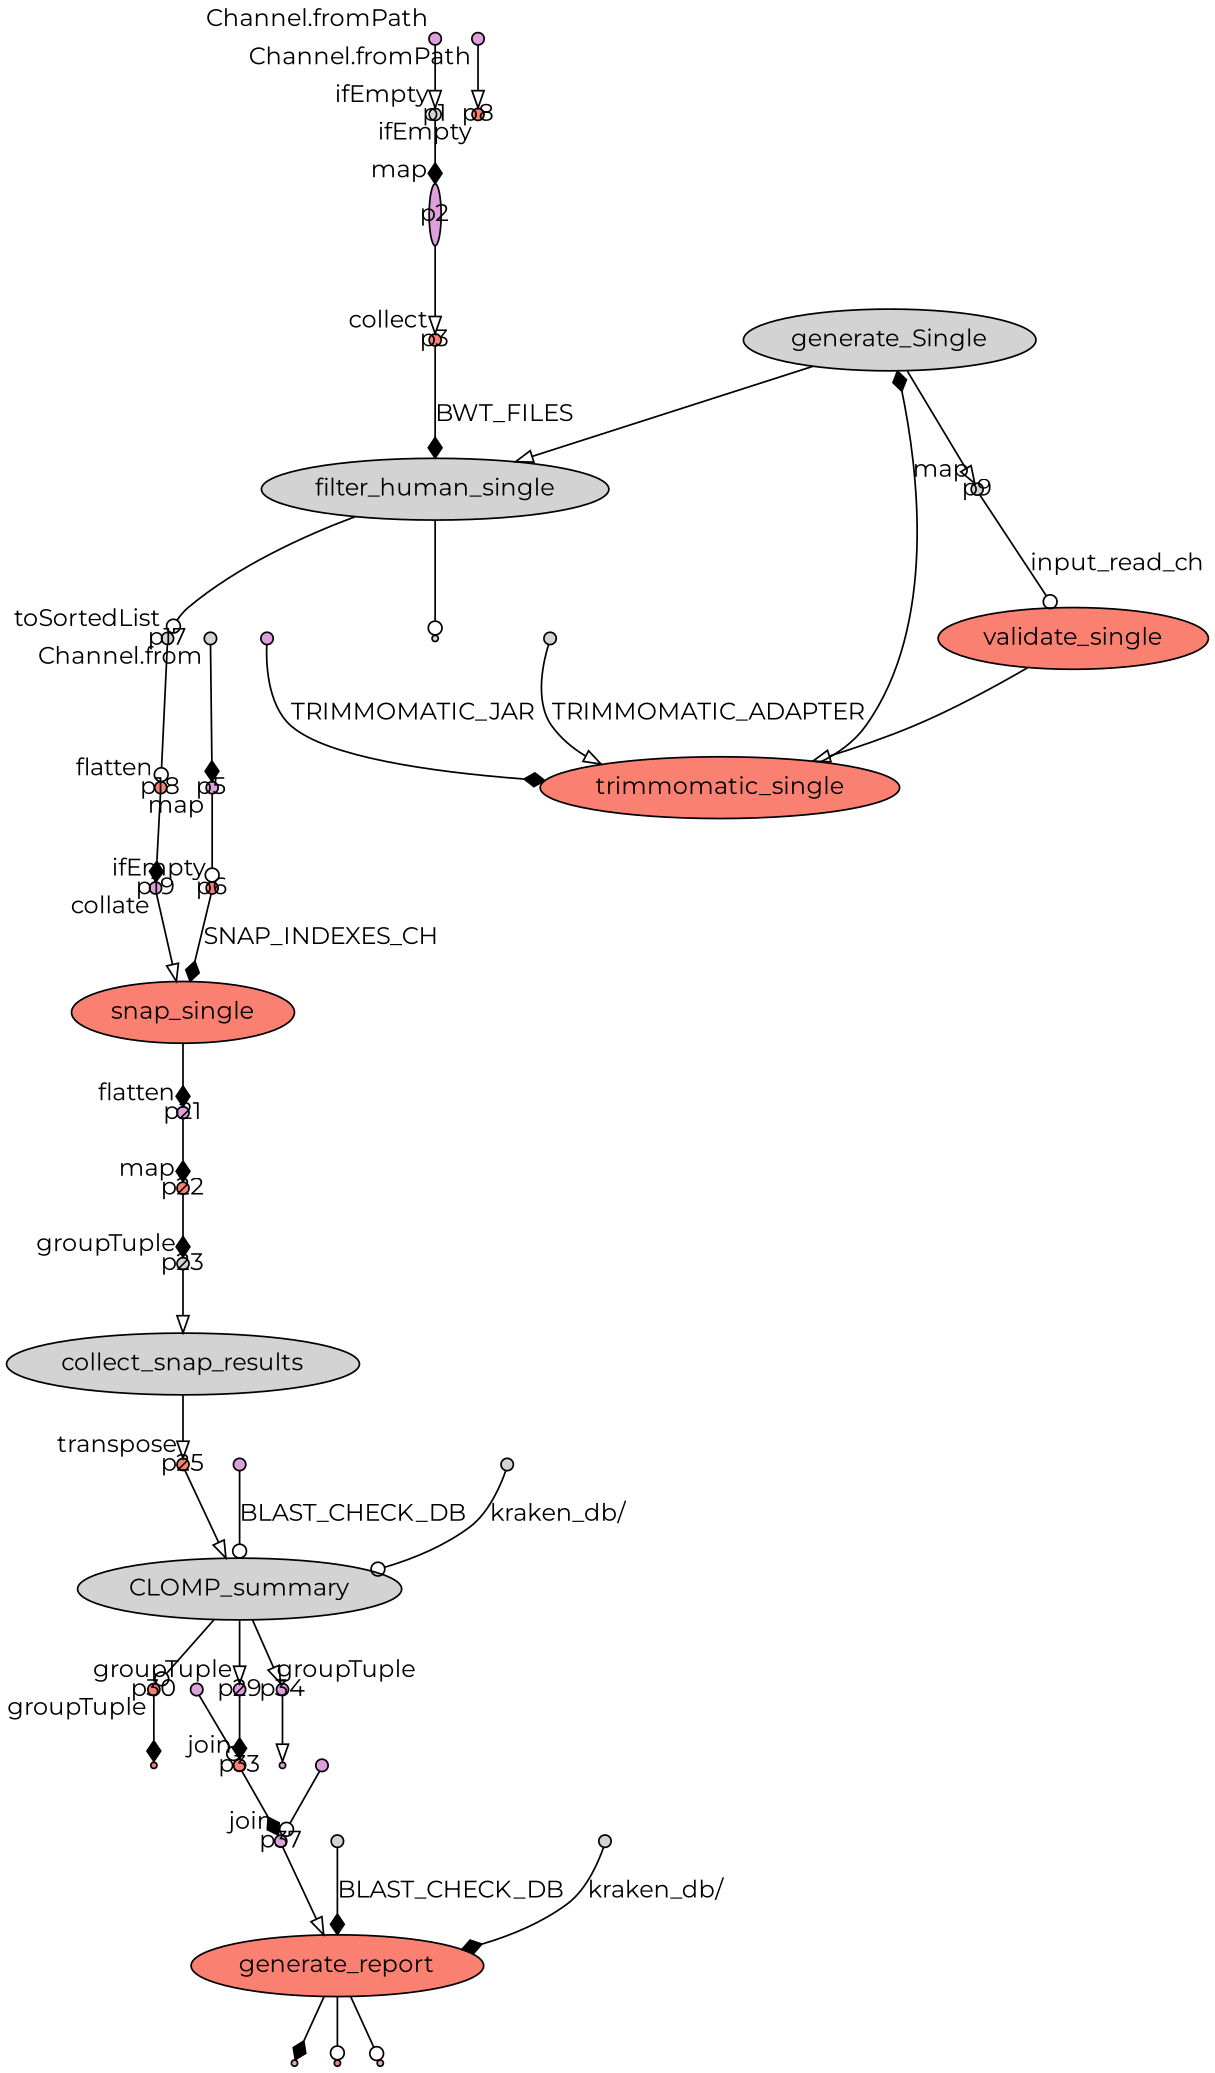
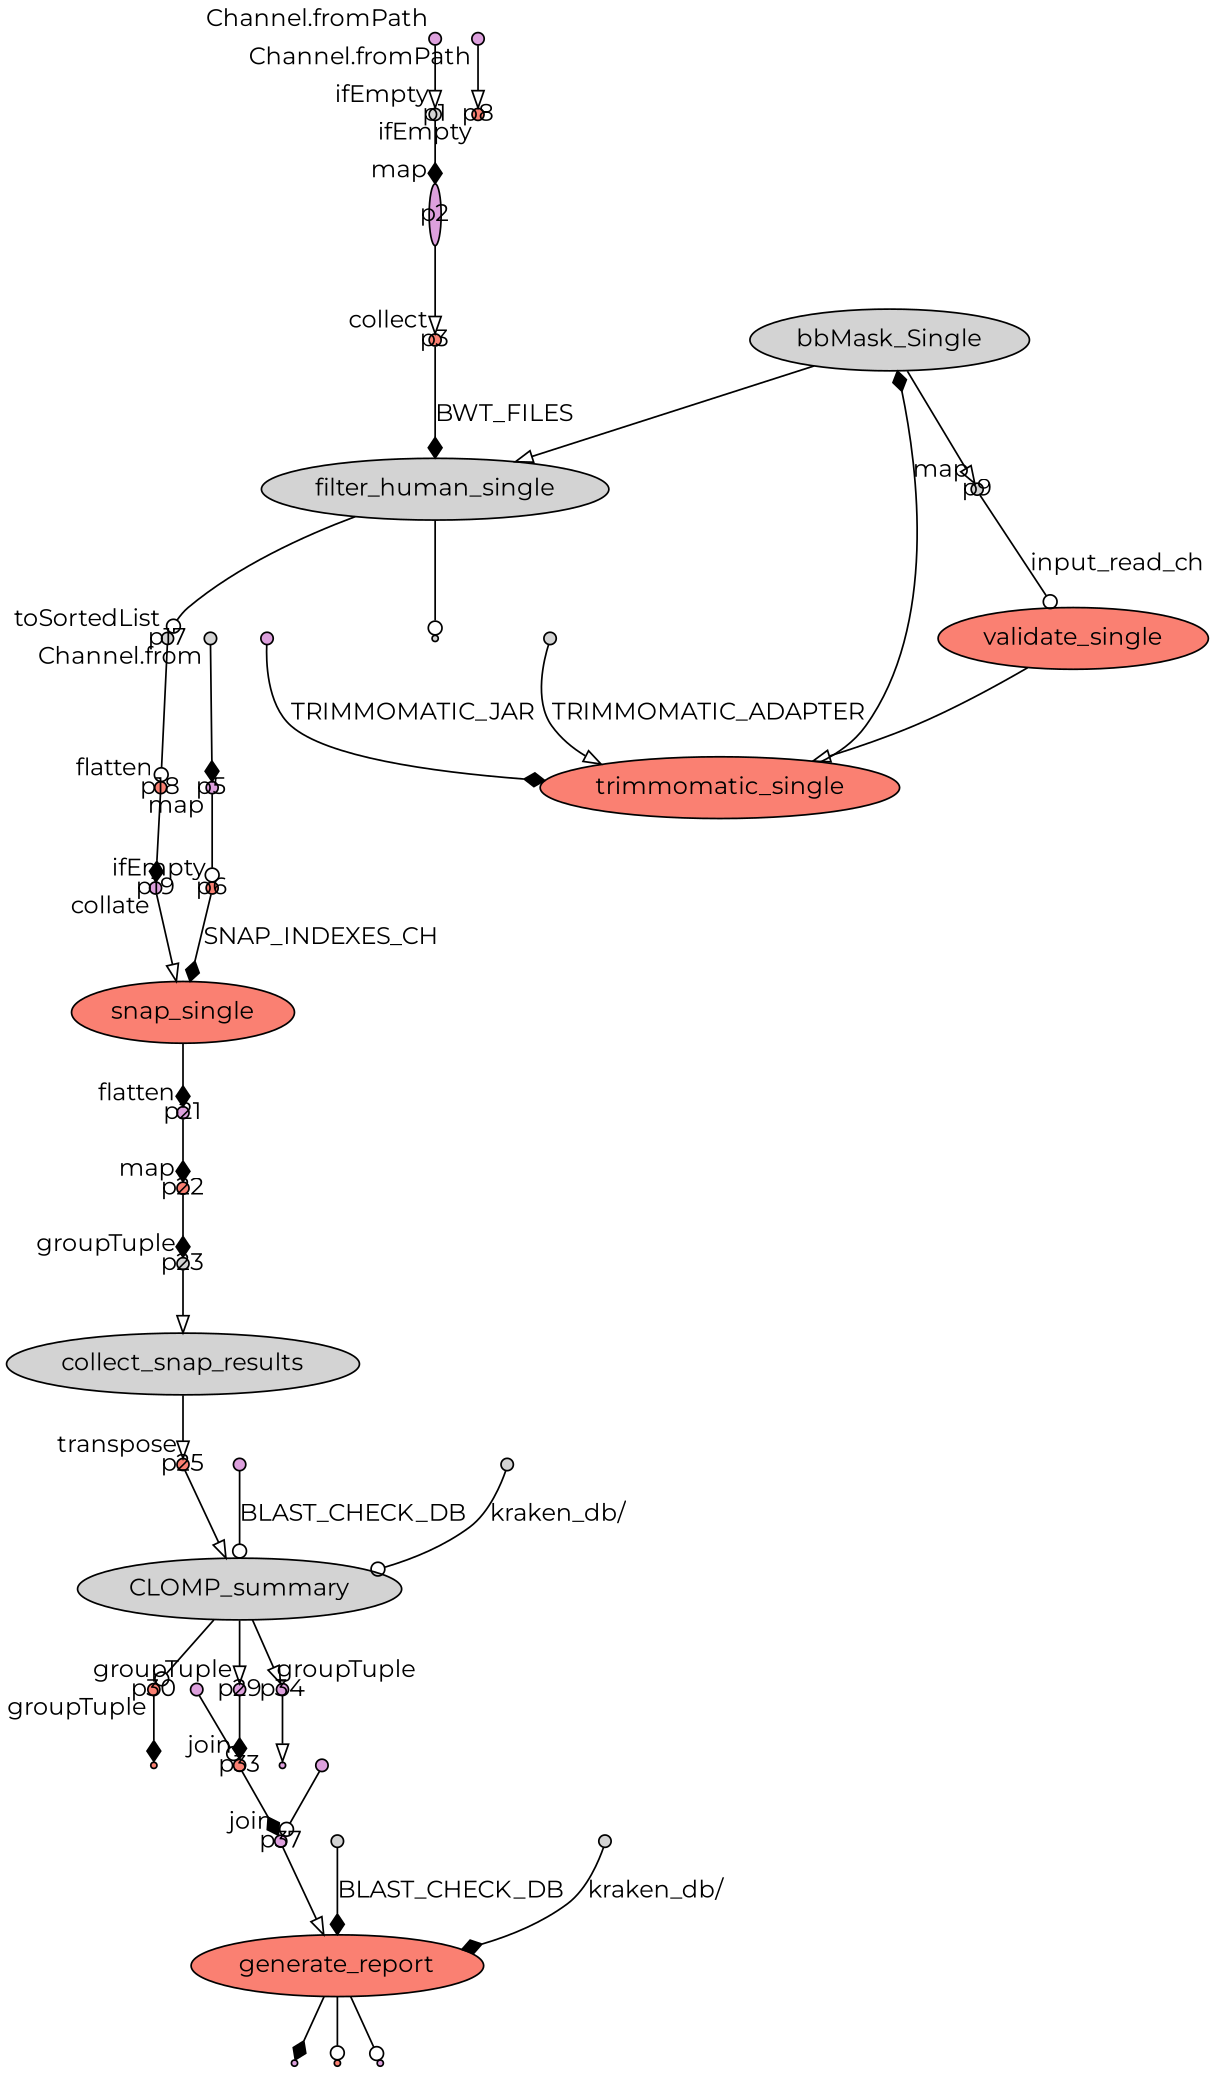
(890, 340) -> (890, 340)
